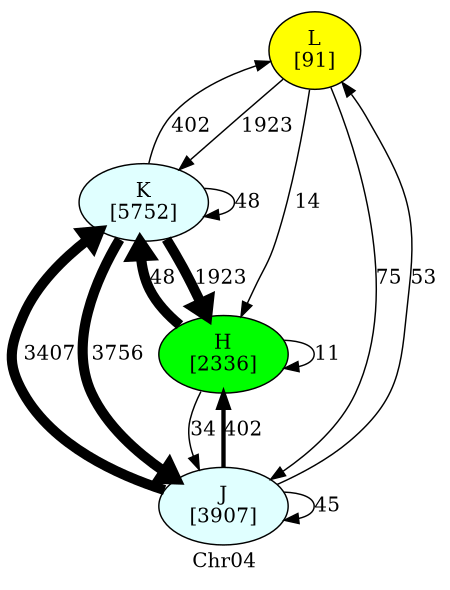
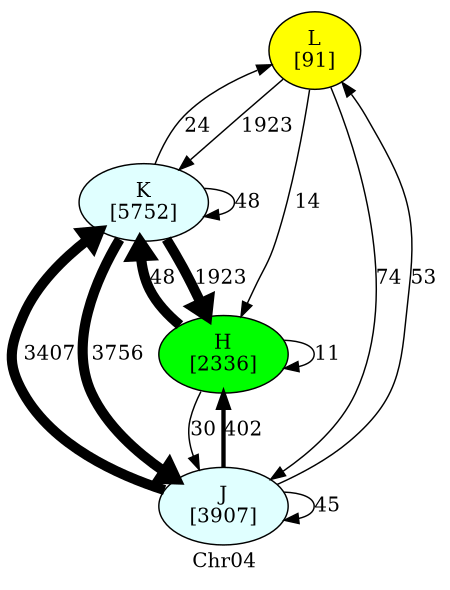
(192, 126) -> (198, 126)
(390, 278) -> (390, 278)
(204, 430) -> (204, 430)
